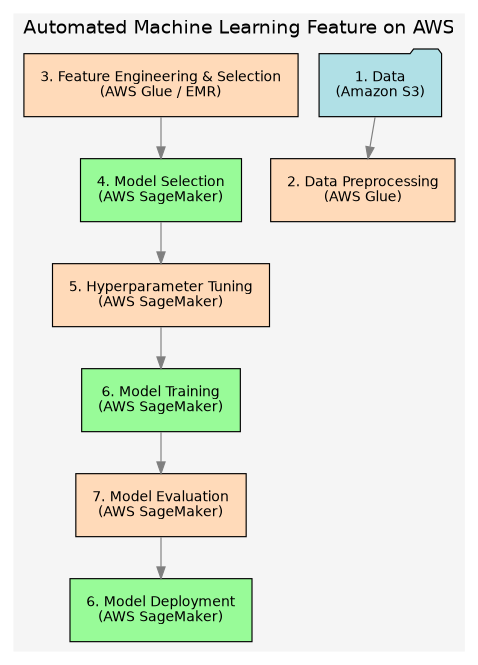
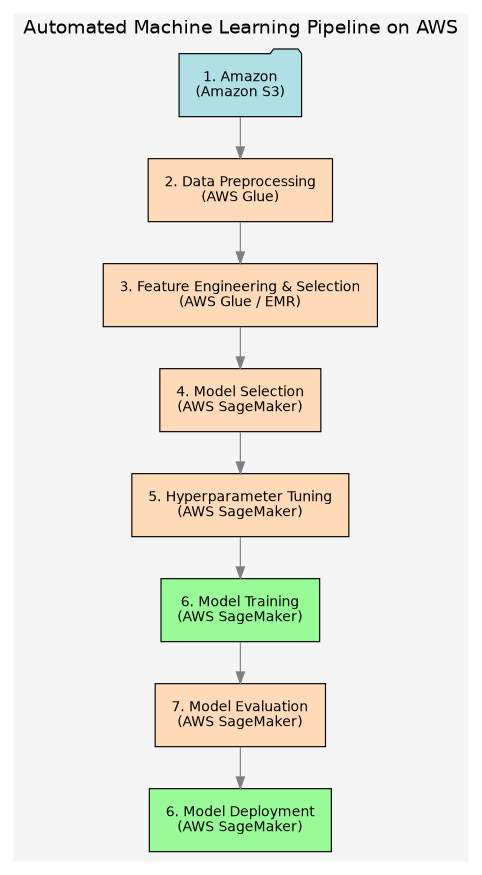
(239, 29) -> (241, 29)
(380, 85) -> (240, 85)
(161, 190) -> (240, 400)
none -> (240, 237)
